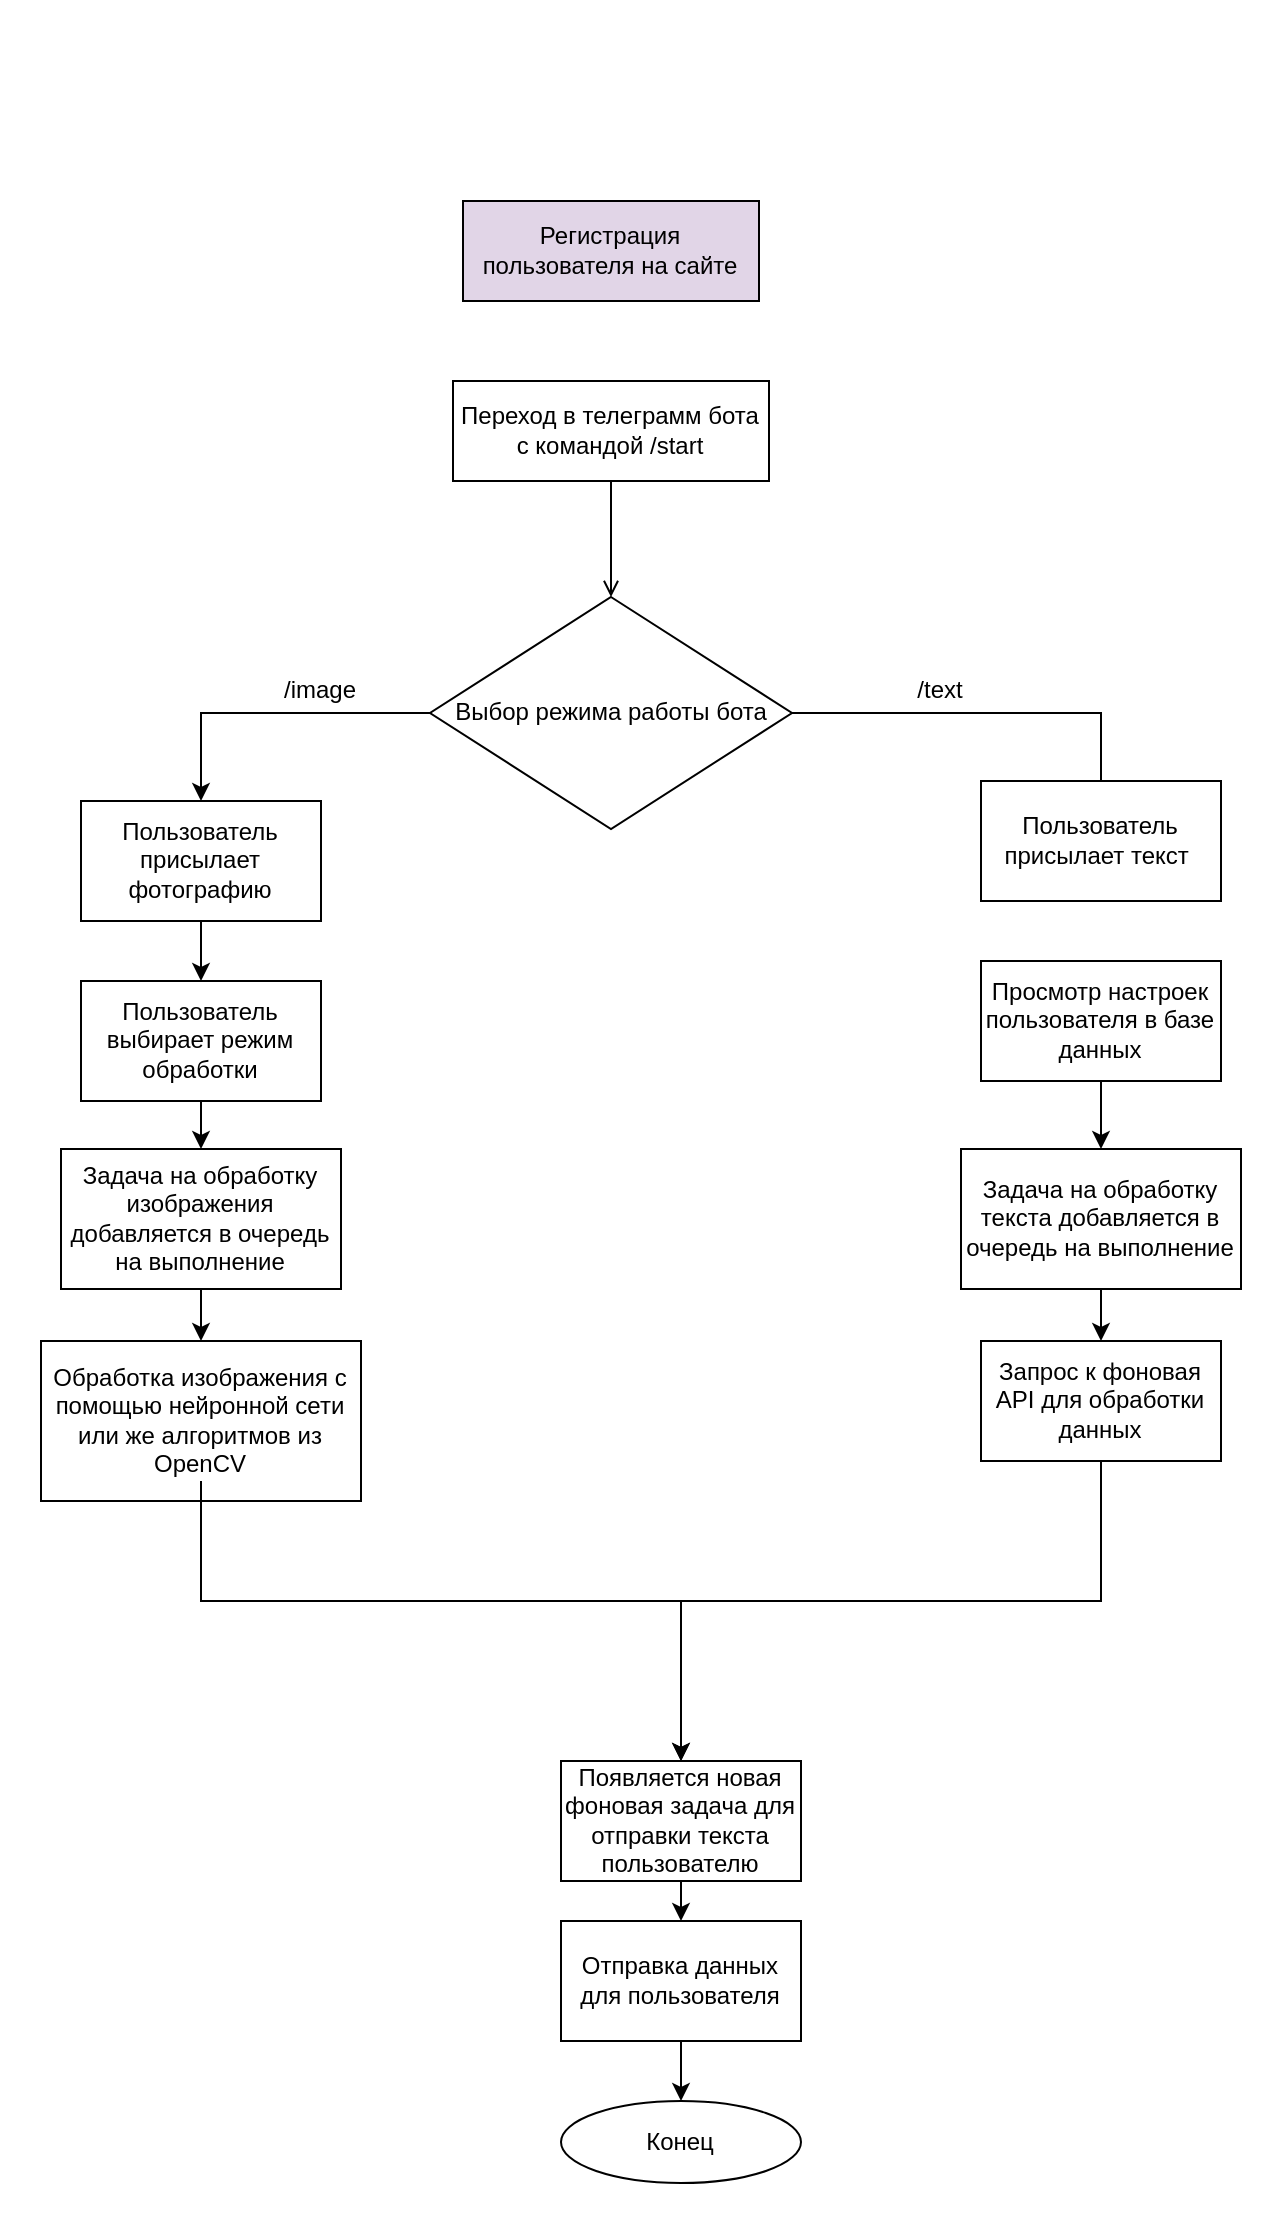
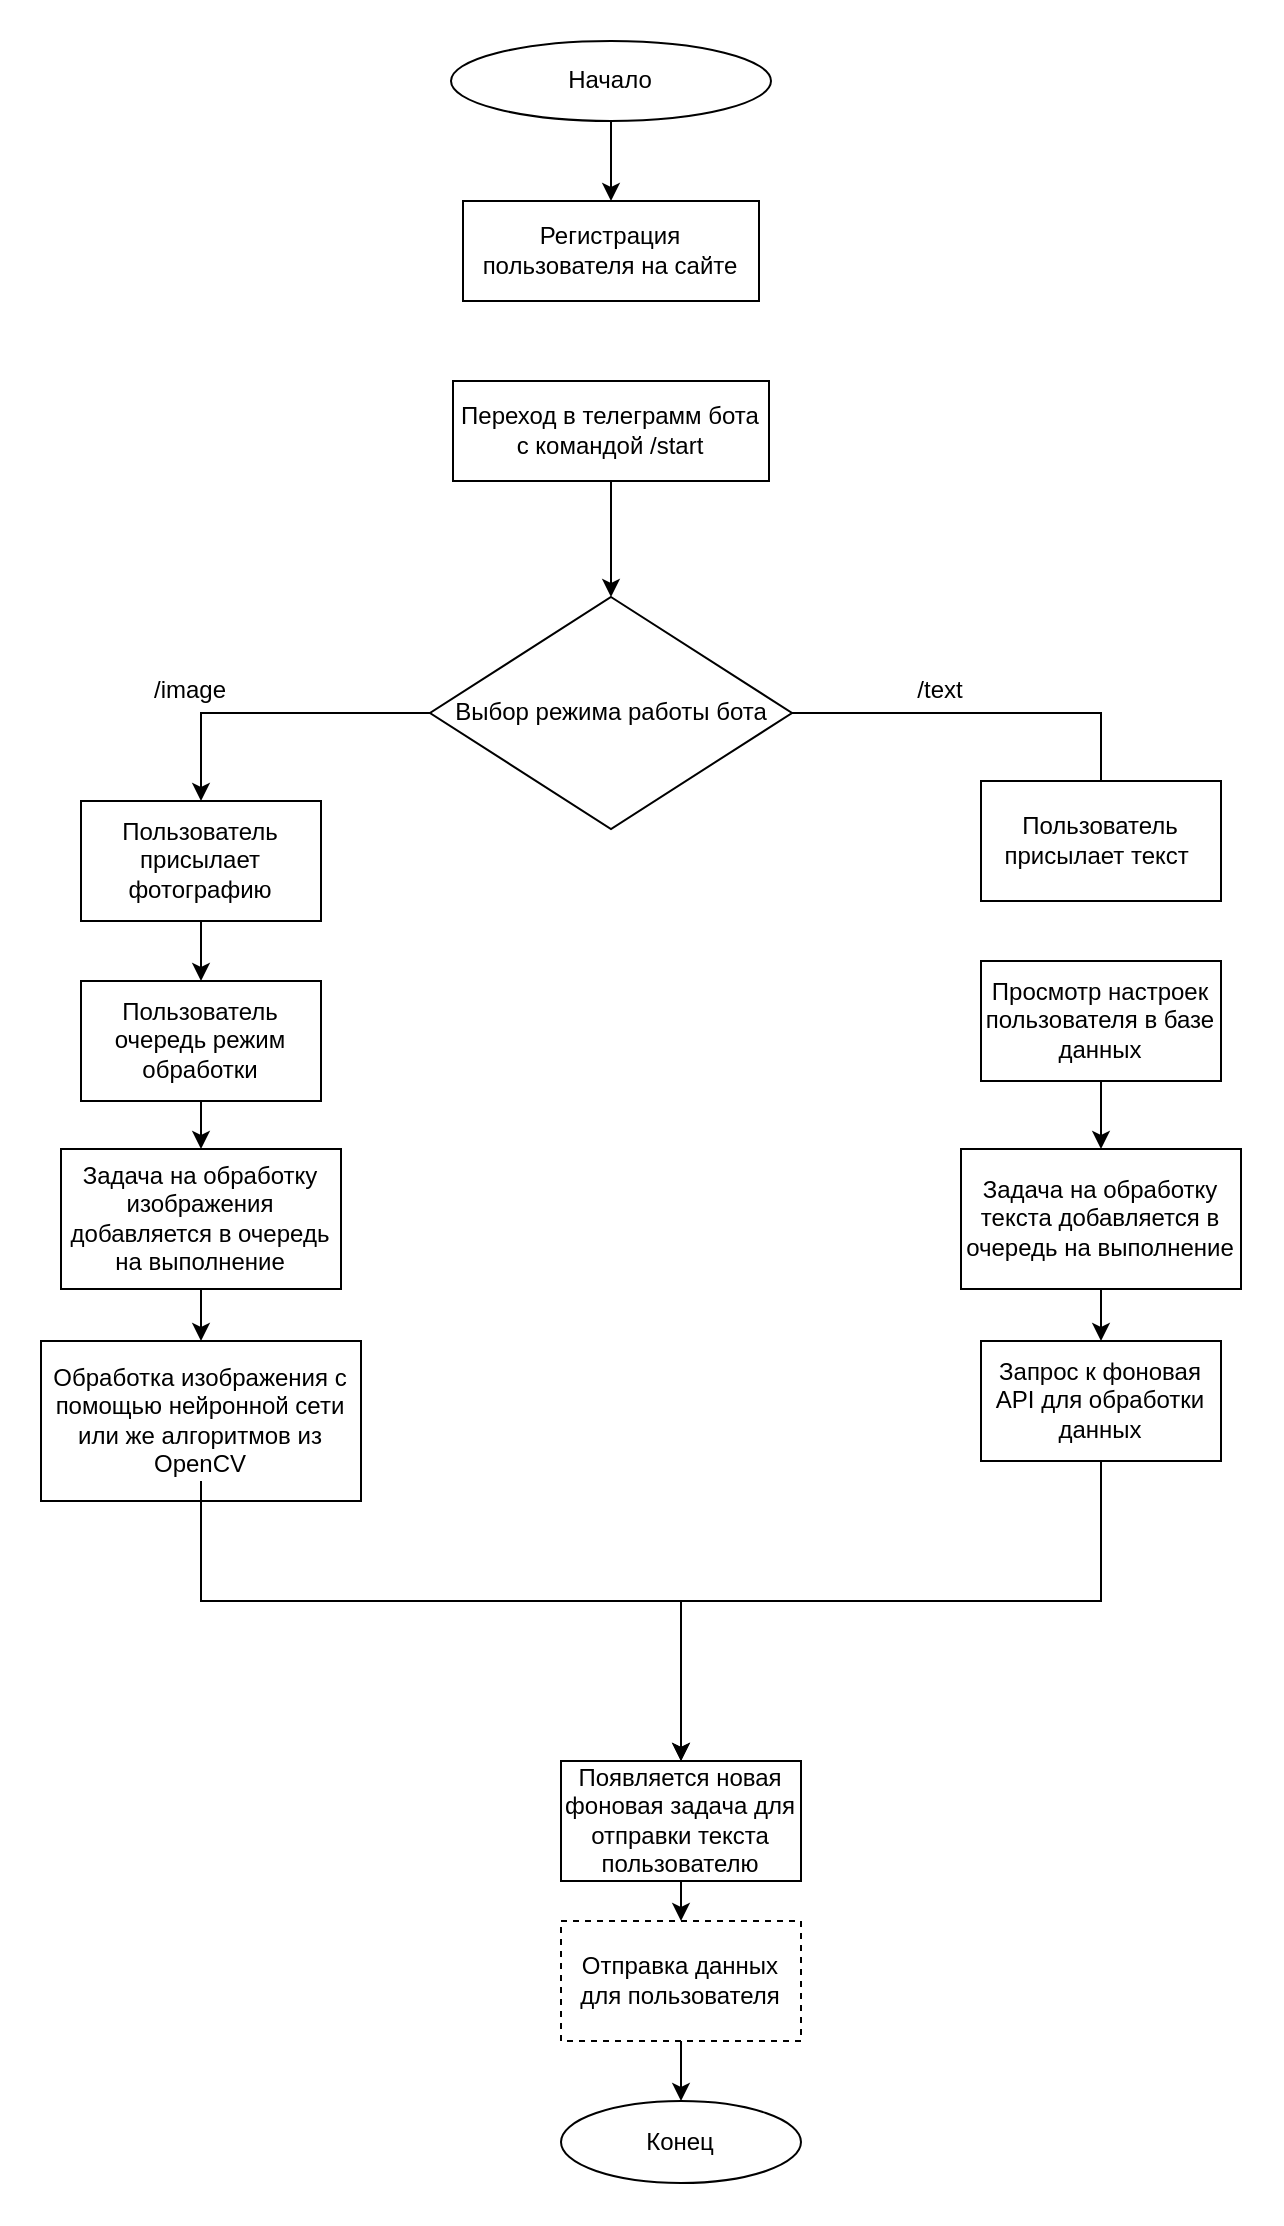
none -> (611, 81)
none -> (611, 154)
(611, 251) -> (611, 251)
(611, 584) -> (611, 582)
(321, 691) -> (191, 691)
(201, 1041) -> (201, 1041)
(681, 1981) -> (681, 1981)
